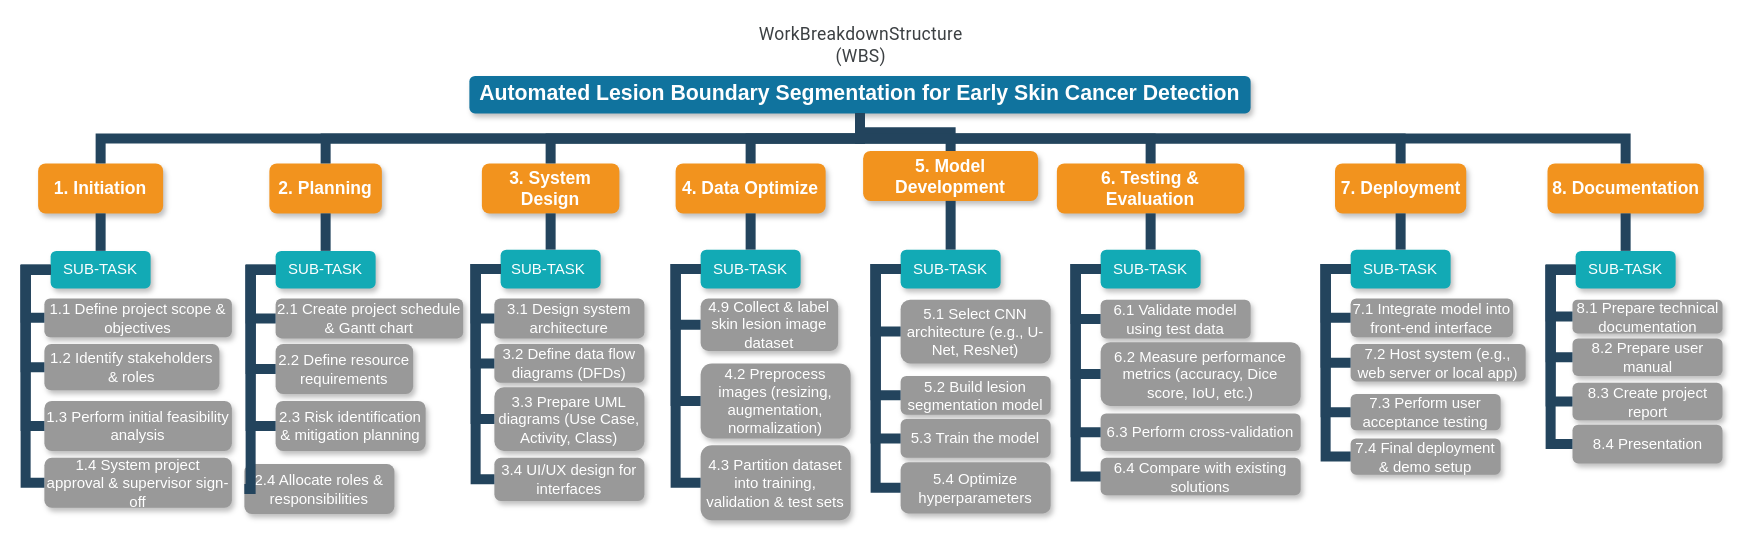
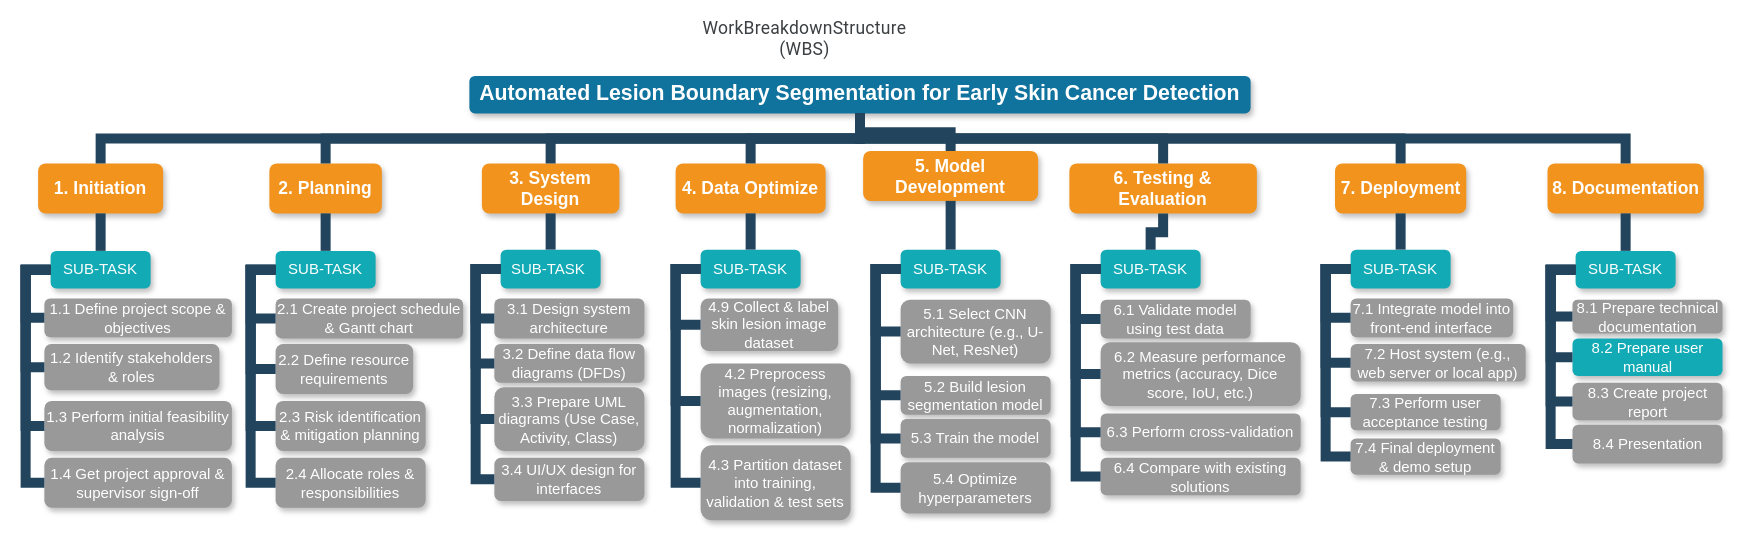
(860, 44) -> (804, 38)
(1151, 188) -> (1163, 188)
(1648, 357) -> (1648, 357)
(138, 483) -> (138, 483)
(319, 489) -> (351, 483)
